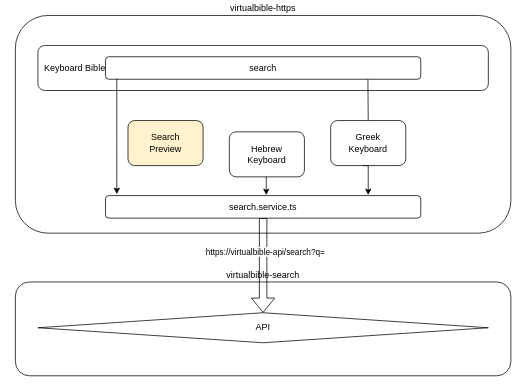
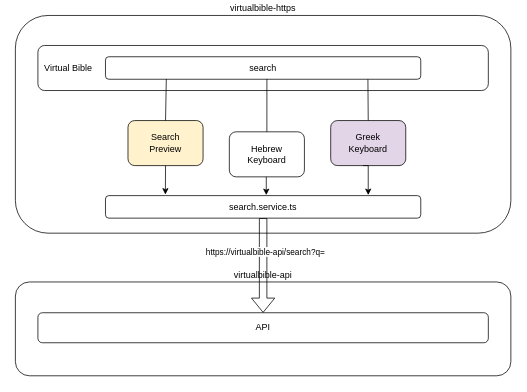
(71, 68) -> (66, 68)
none -> (166, 100)
none -> (267, 105)
(117, 133) -> none
(368, 143) -> (368, 143)
none -> (165, 177)
(263, 274) -> (263, 274)
(263, 327) -> (263, 327)
